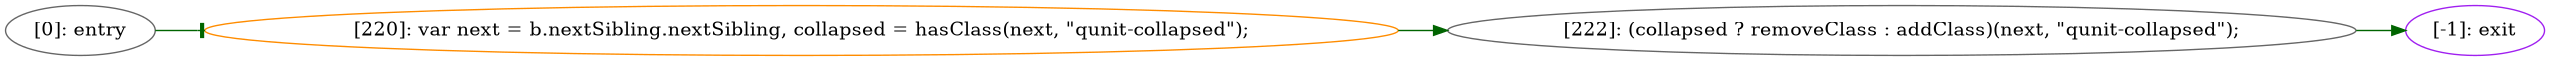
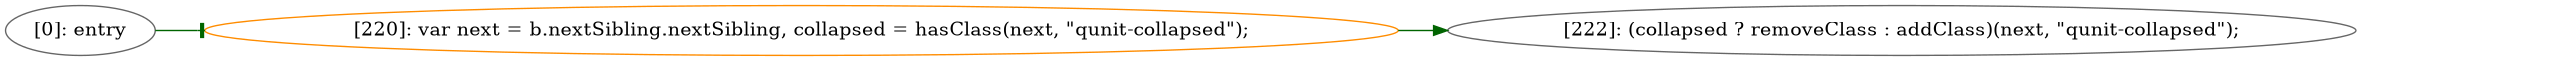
(2475, 30) -> none
